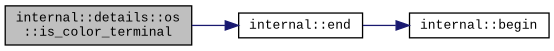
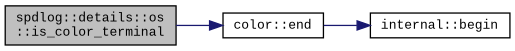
(98, 25) -> (91, 25)
(301, 25) -> (273, 25)
